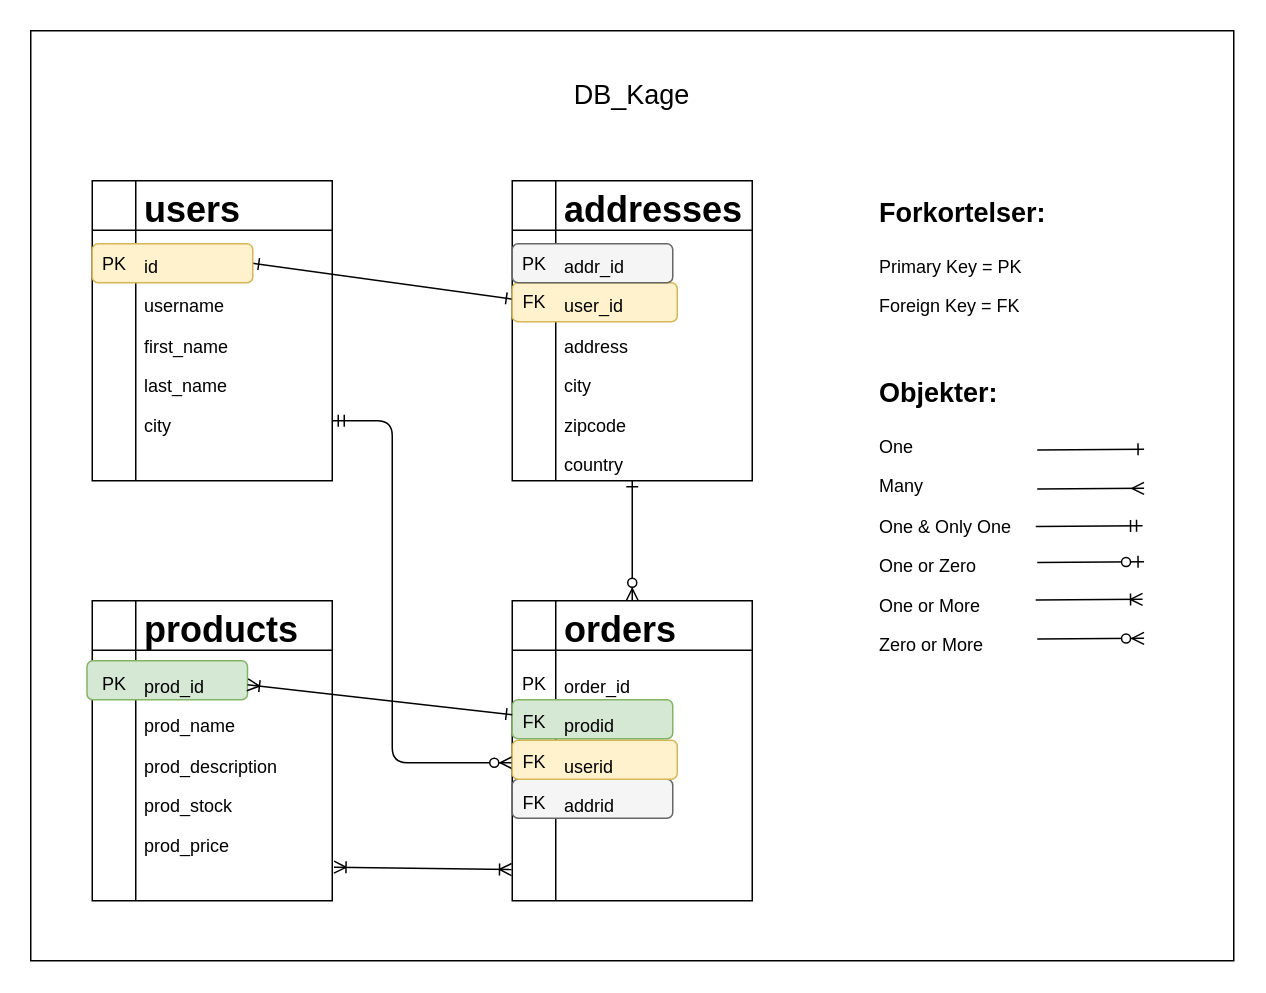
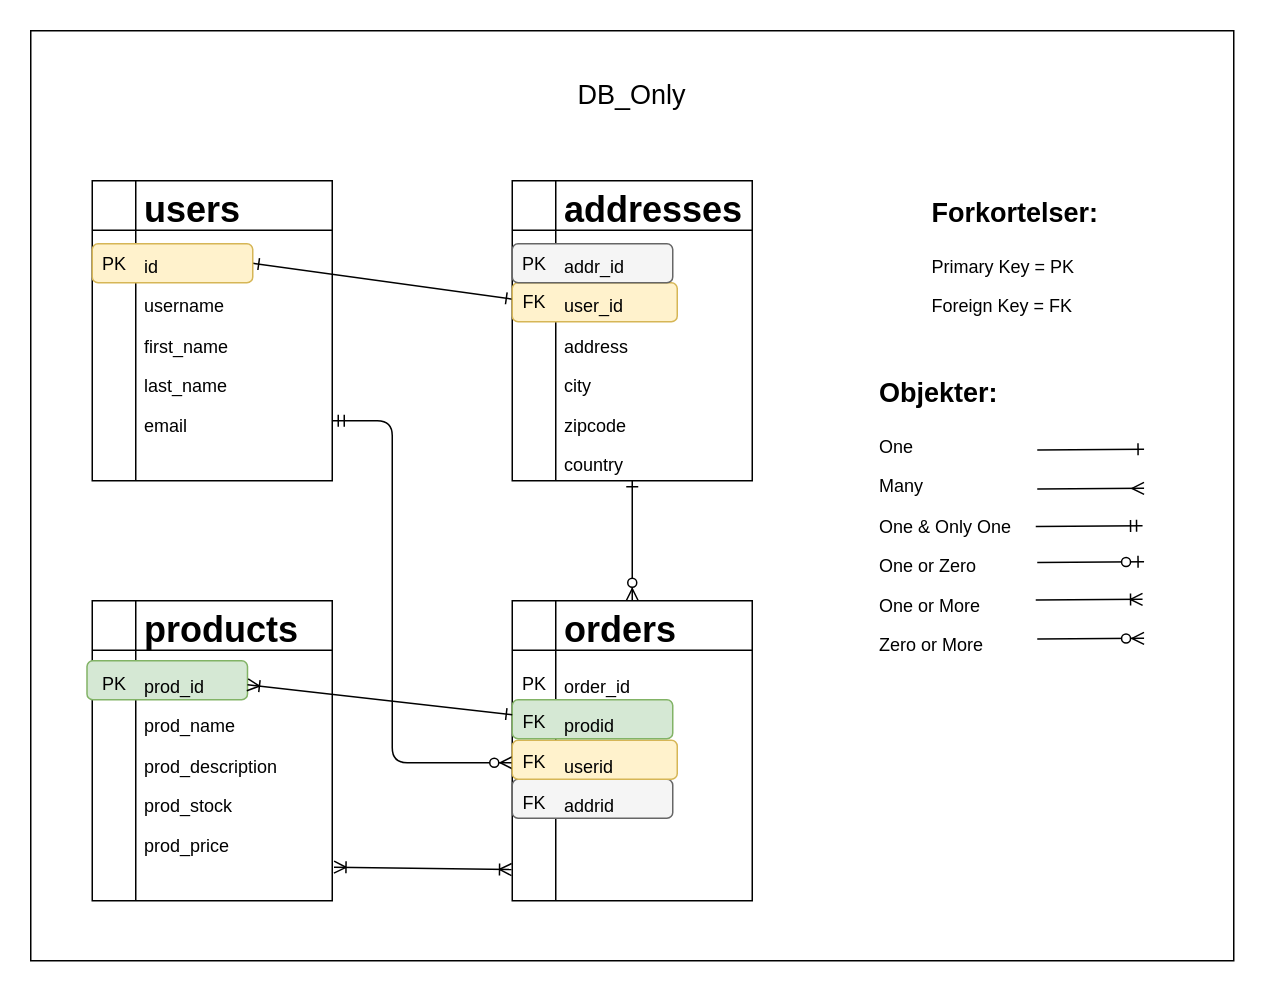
(632, 95) -> (632, 95)
(193, 231) -> (193, 231)
(1015, 263) -> (1067, 263)
